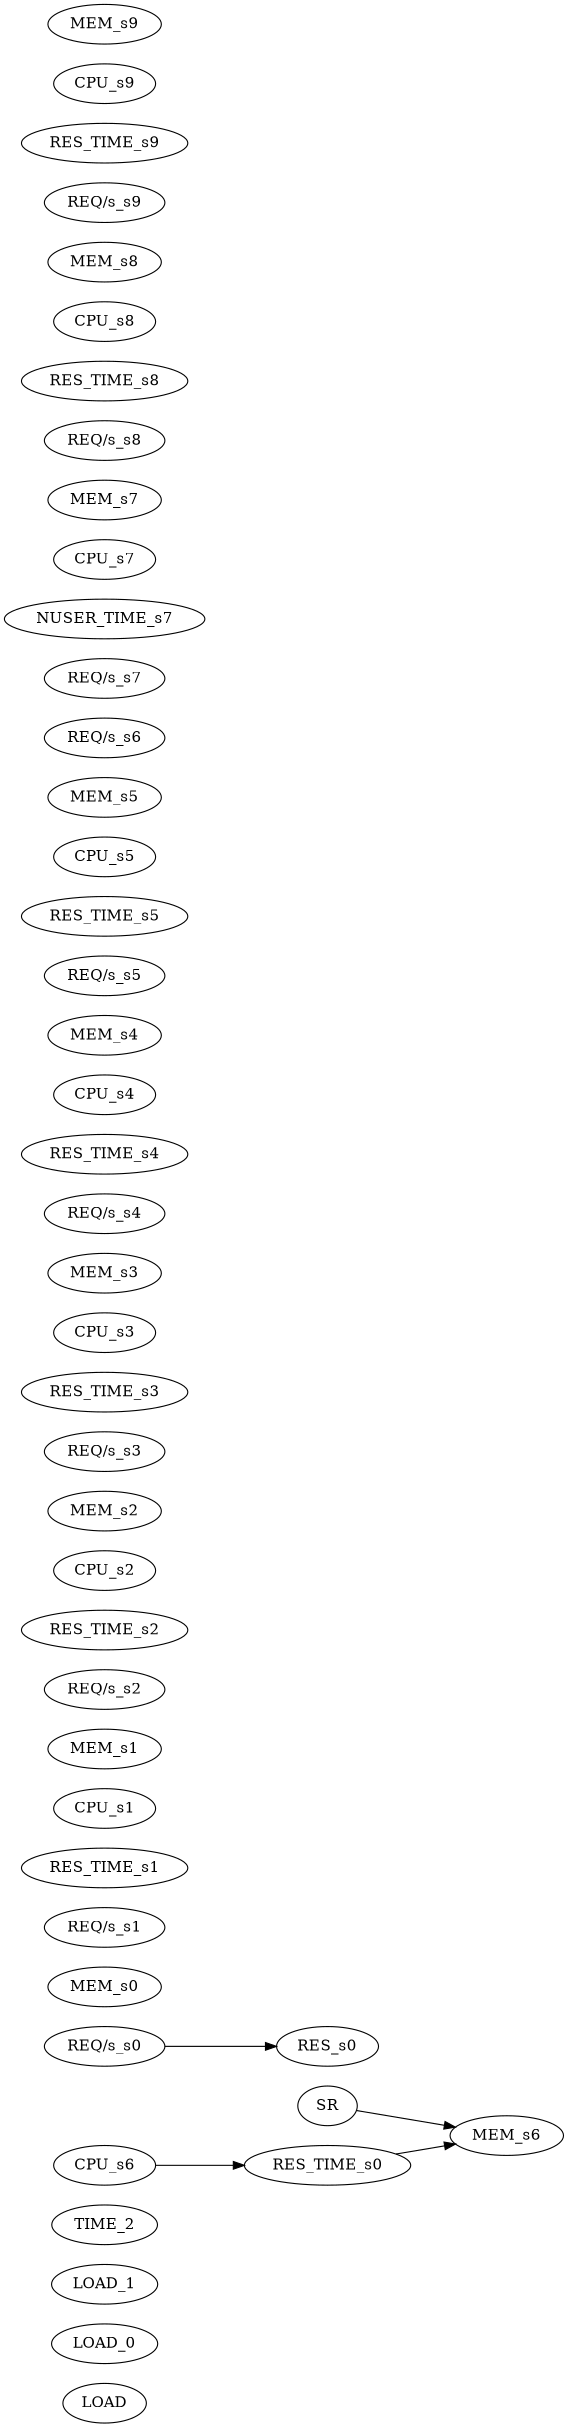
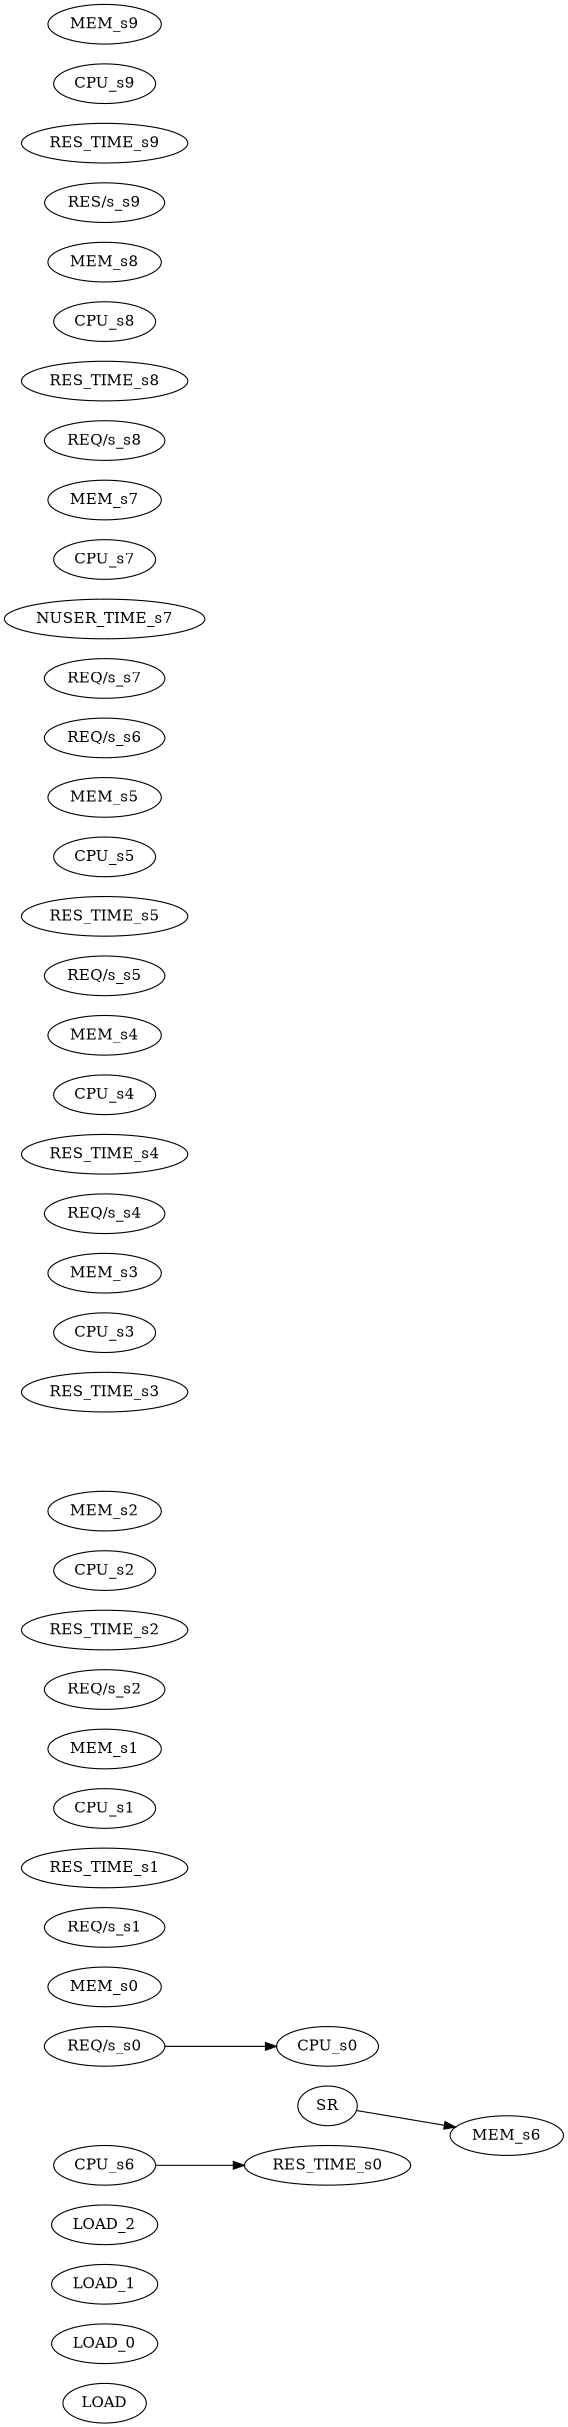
(105, 203) -> (105, 203)
(105, 1452) -> none
(328, 2046) -> (328, 2046)
(420, 2150) -> none
(105, 2225) -> (105, 2225)
